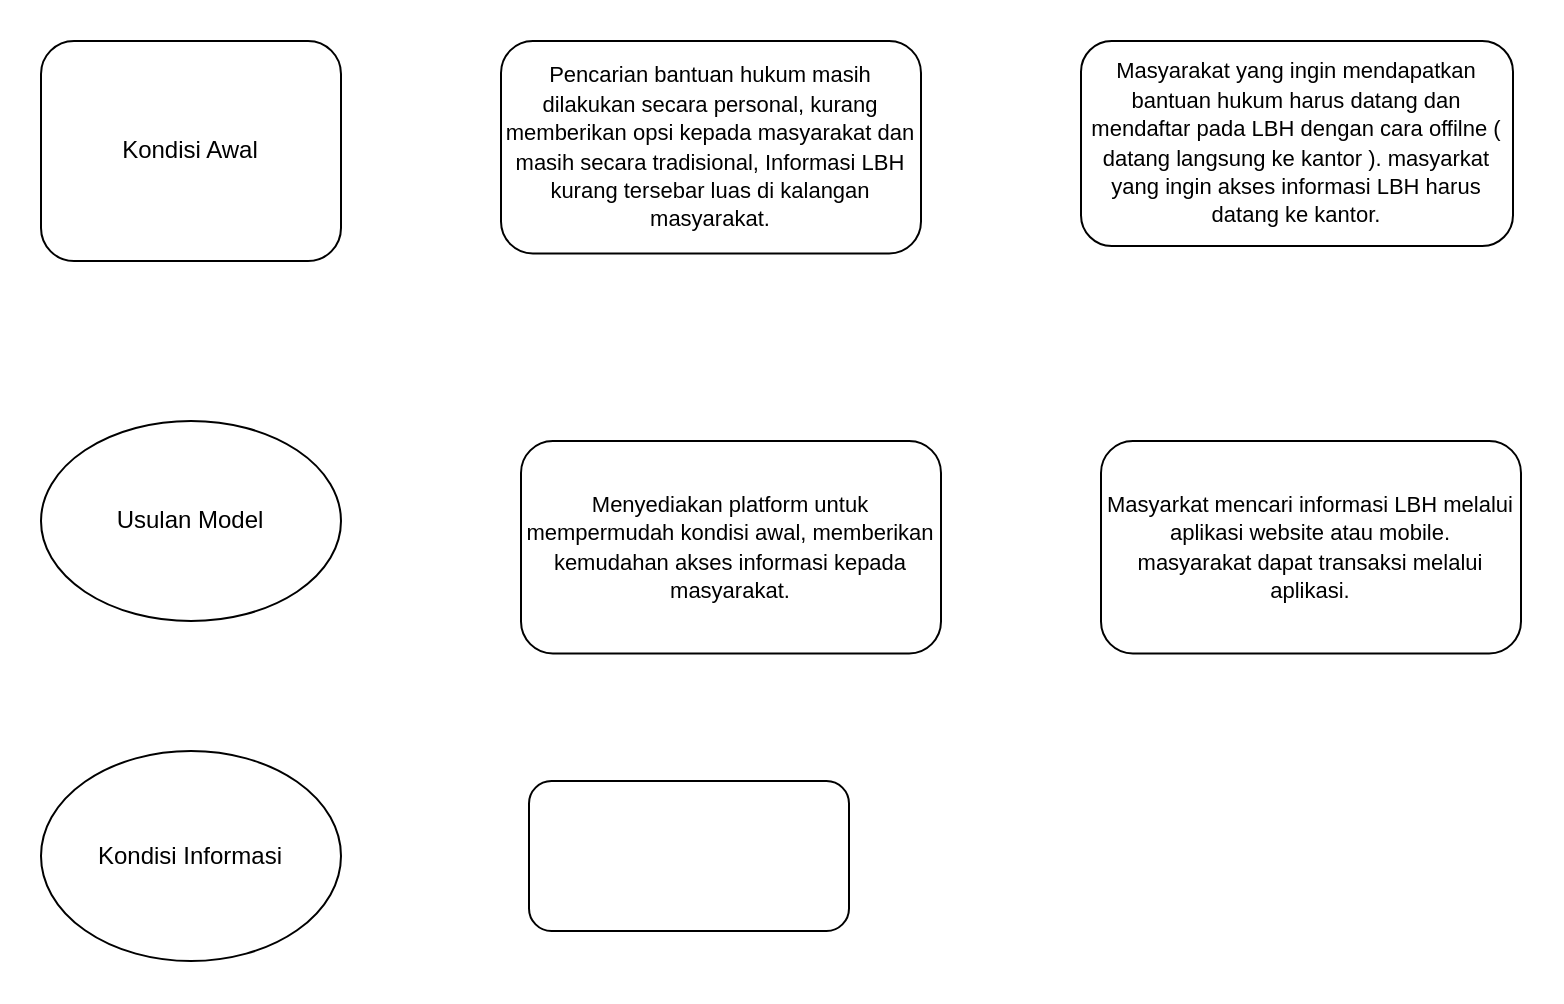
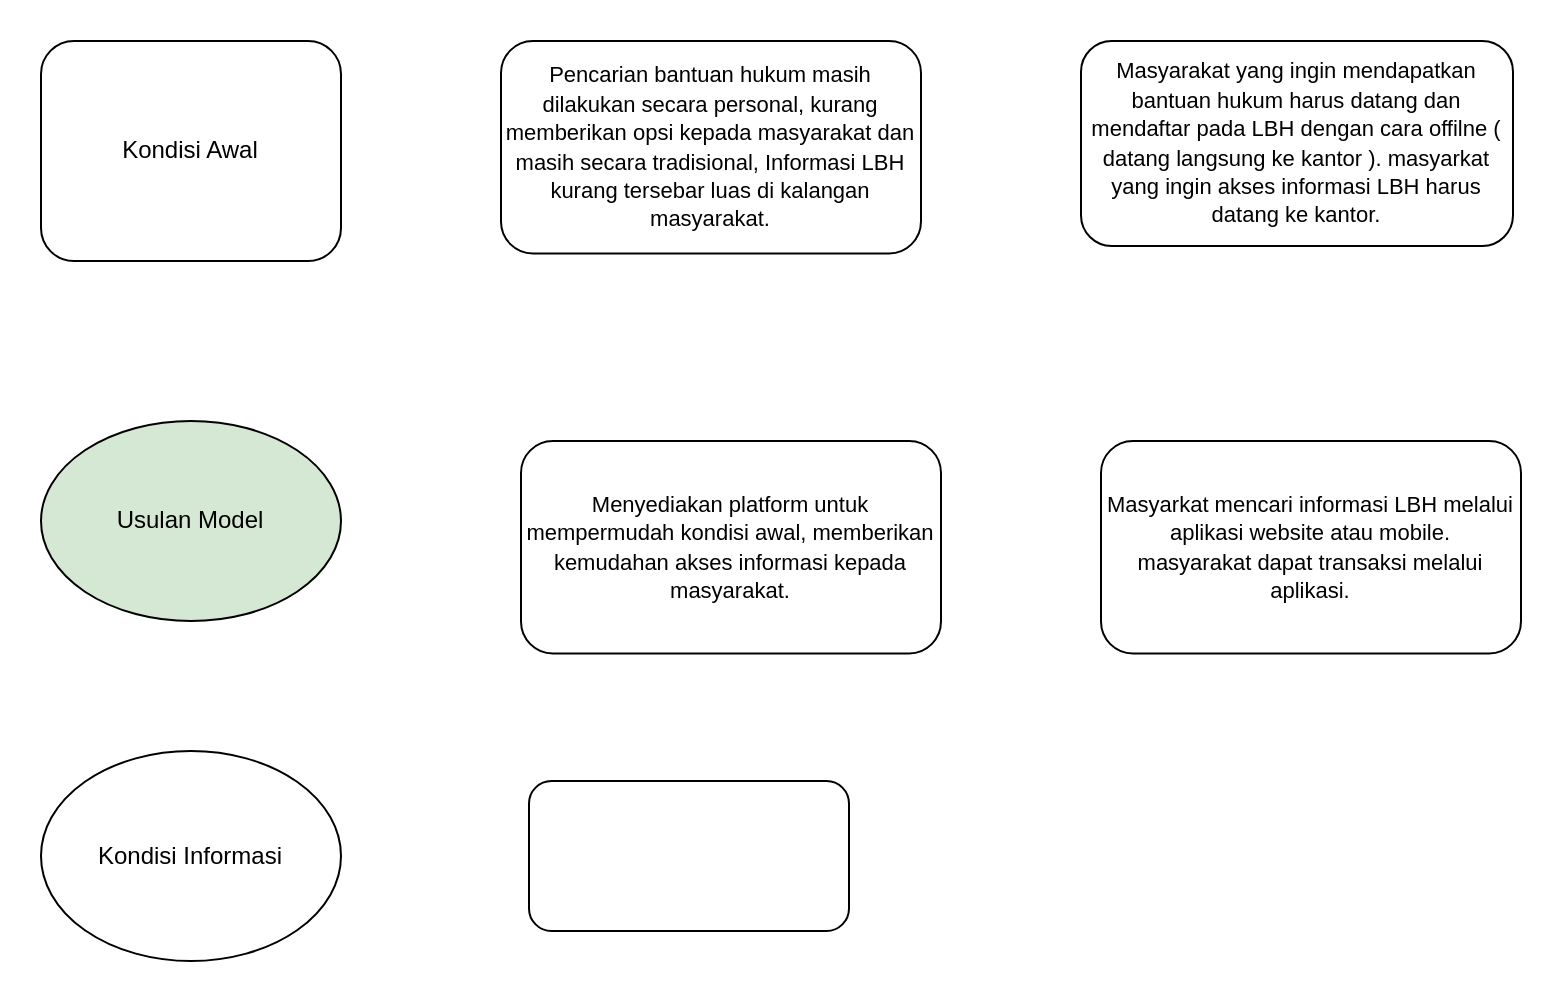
(191, 521) -> (191, 521)
